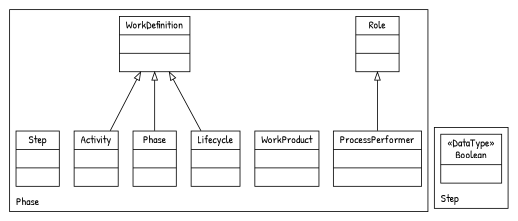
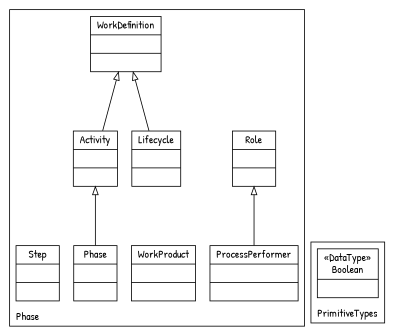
(155, 105) -> (95, 220)
(450, 199) -> (348, 314)
